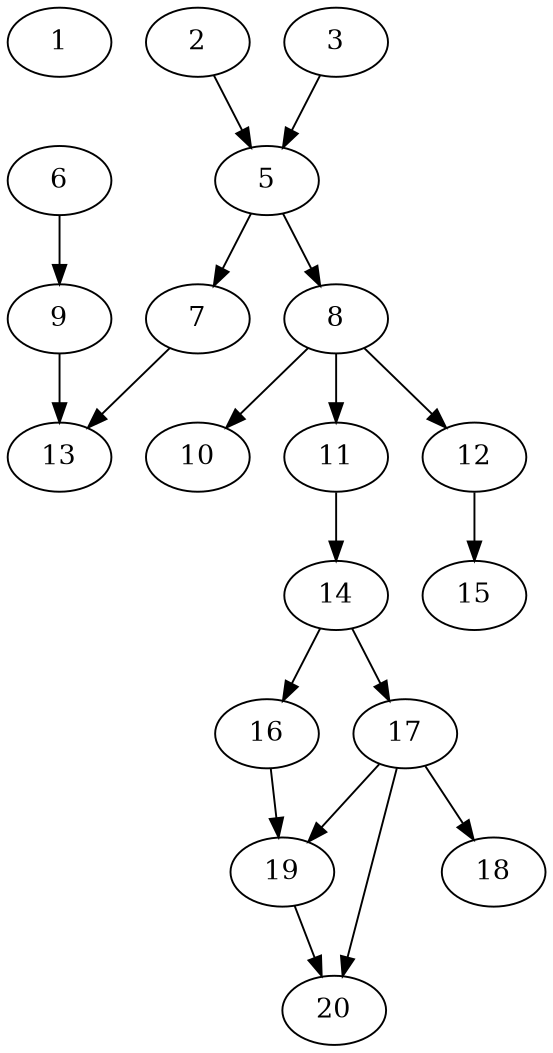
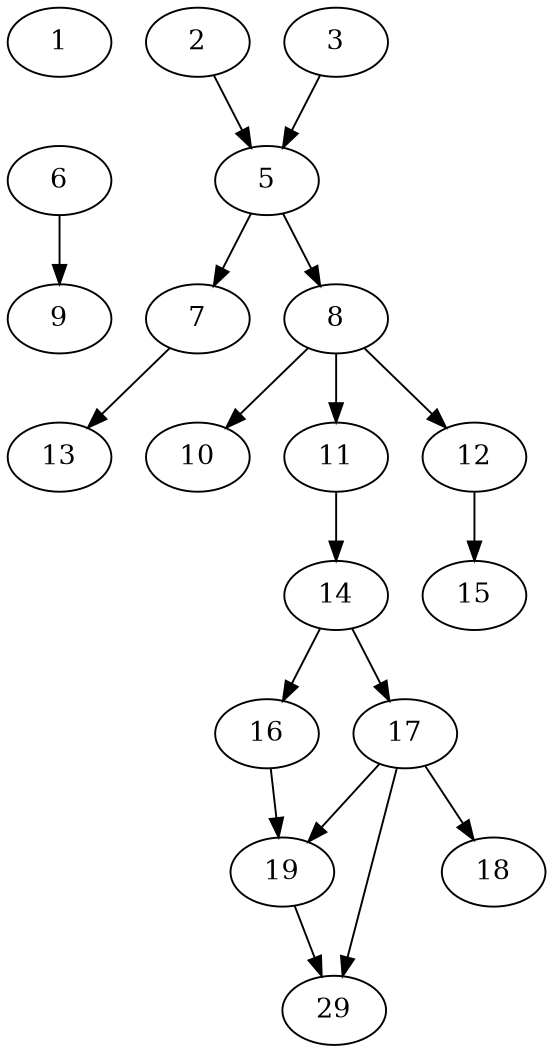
(60, 379) -> none
(334, 1010) -> (334, 1010)
